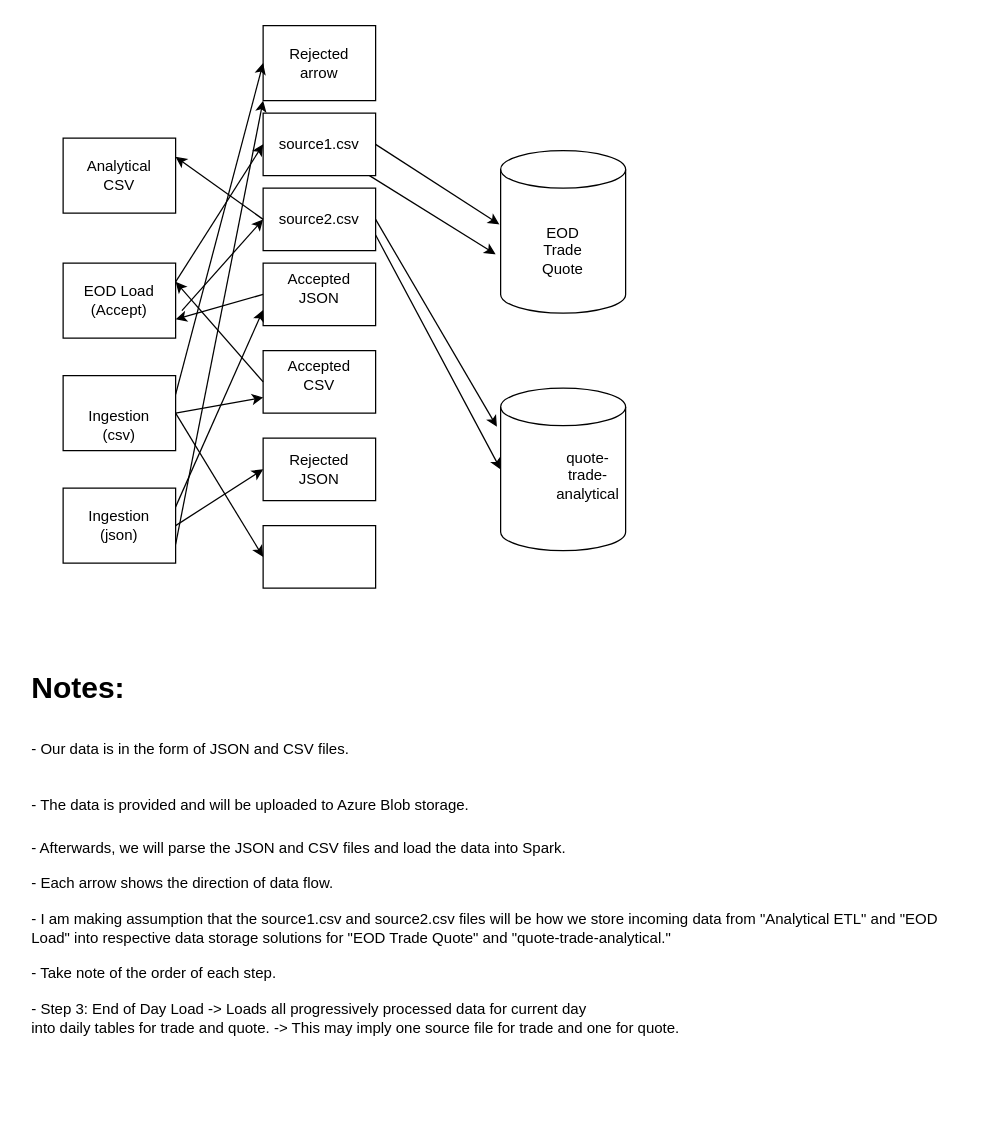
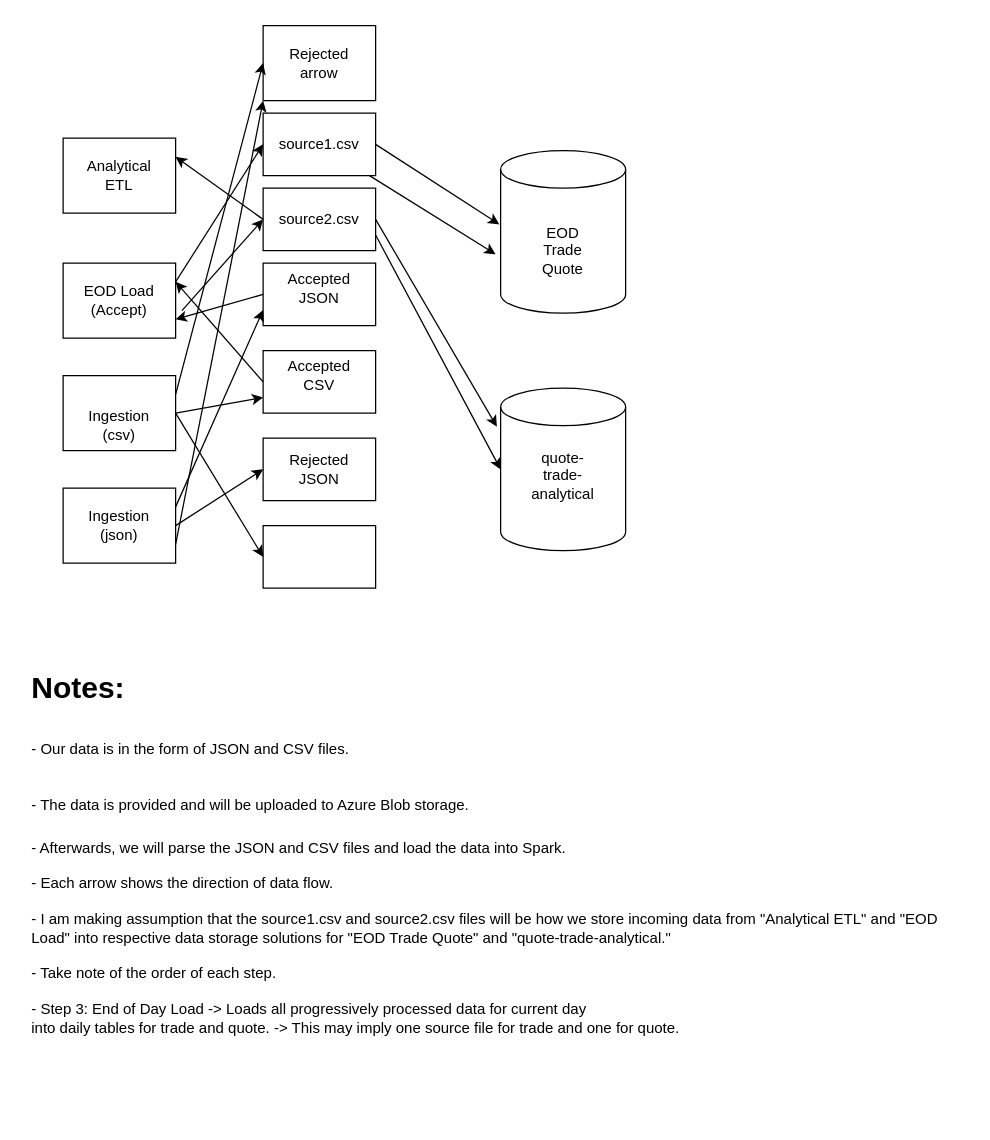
(119, 176) -> (119, 176)
(588, 476) -> (563, 476)
